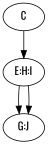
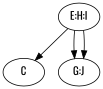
(24, 41) -> (54, 42)
